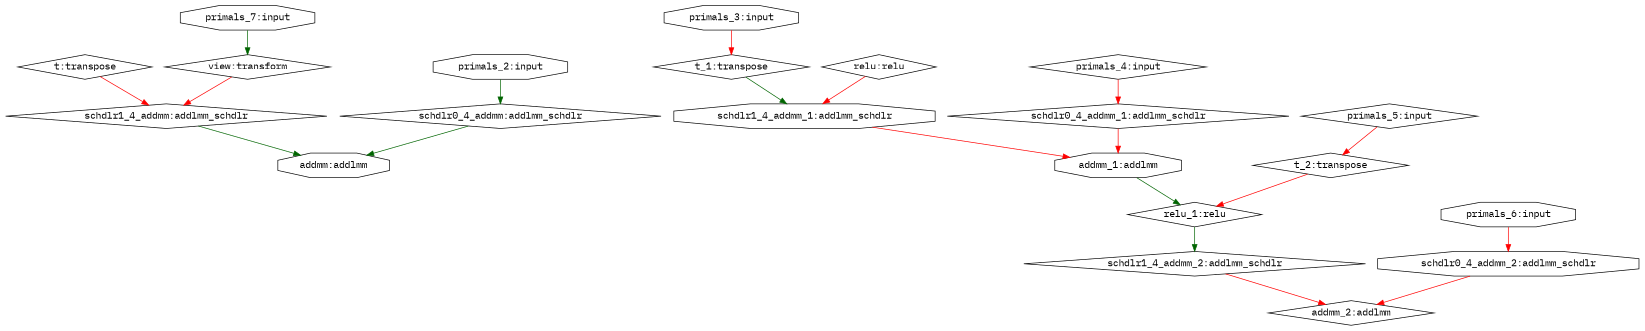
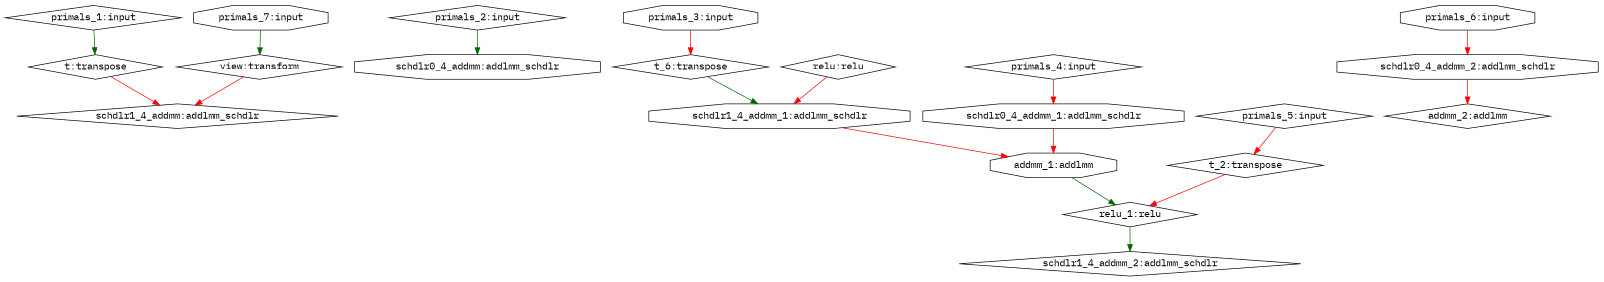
none -> (93, 18)
(500, 67) -> (477, 18)
(731, 67) -> (691, 67)
(500, 116) -> (477, 67)
(1118, 116) -> (1053, 116)
(334, 165) -> none
(1272, 288) -> none
